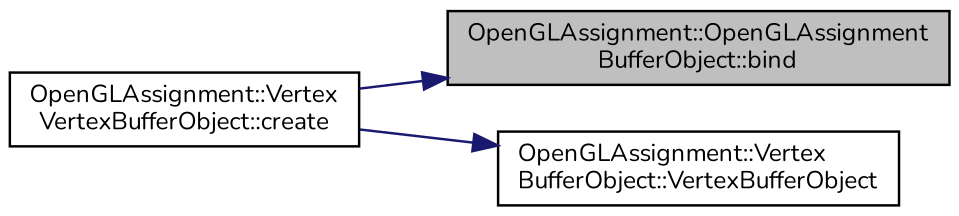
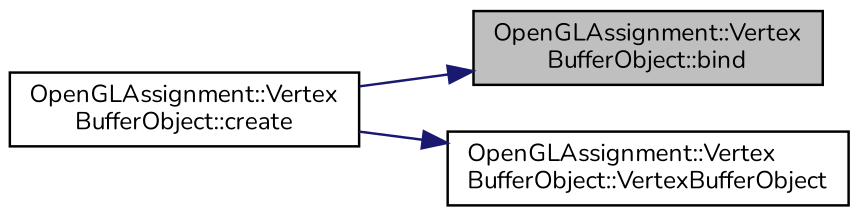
(699, 48) -> (648, 48)
(184, 109) -> (184, 109)
